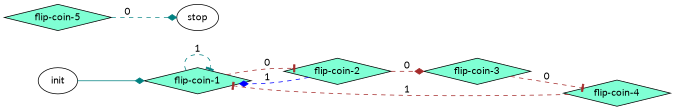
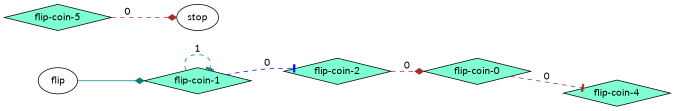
(140, 17) -> (140, 17)
(259, 70) -> (259, 70)
(477, 71) -> (477, 71)
(58, 81) -> (58, 81)
(279, 82) -> none
(402, 95) -> none
